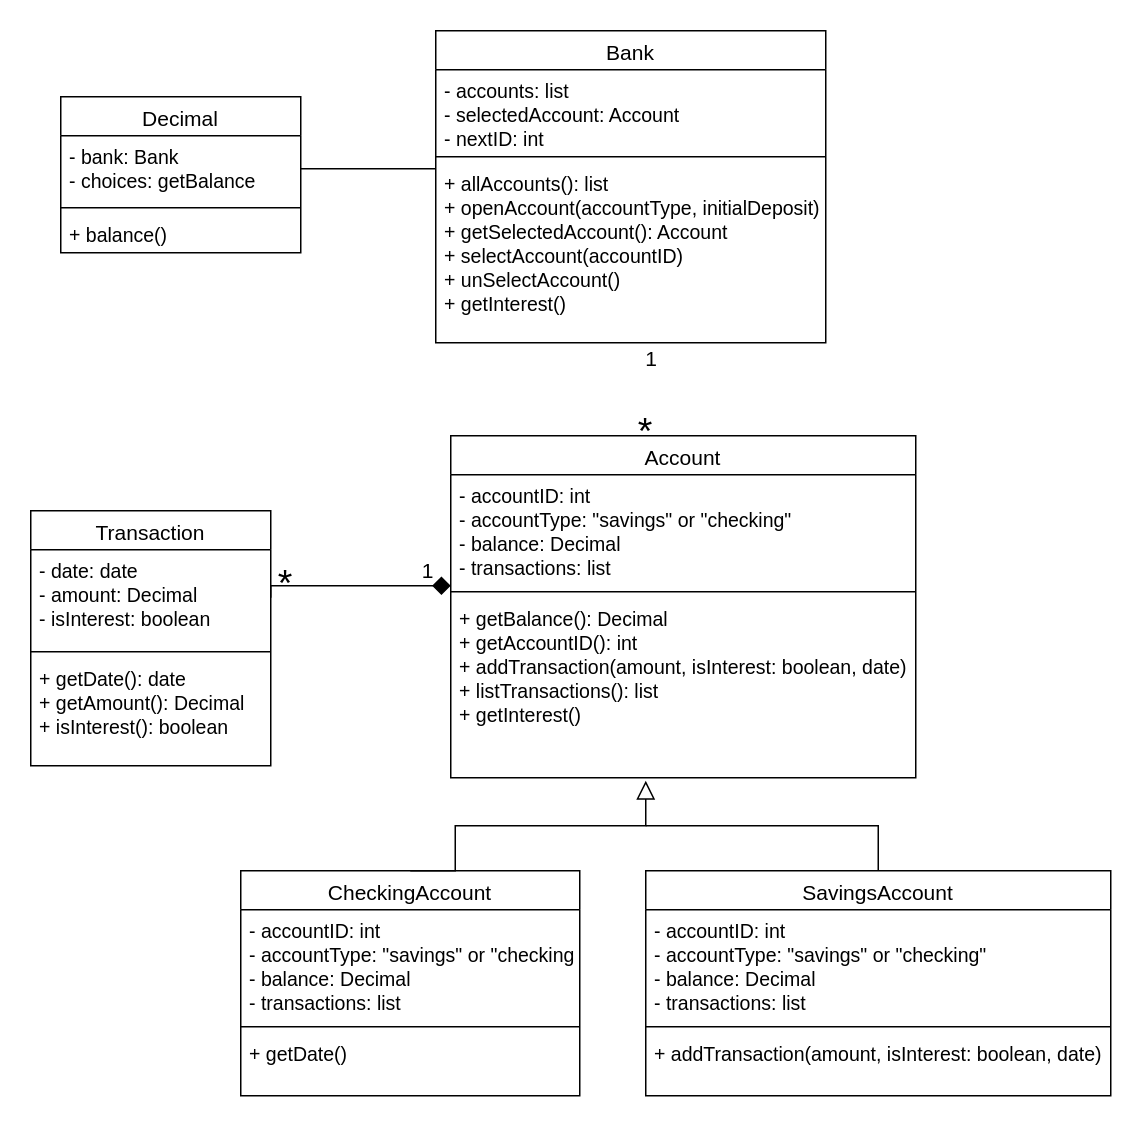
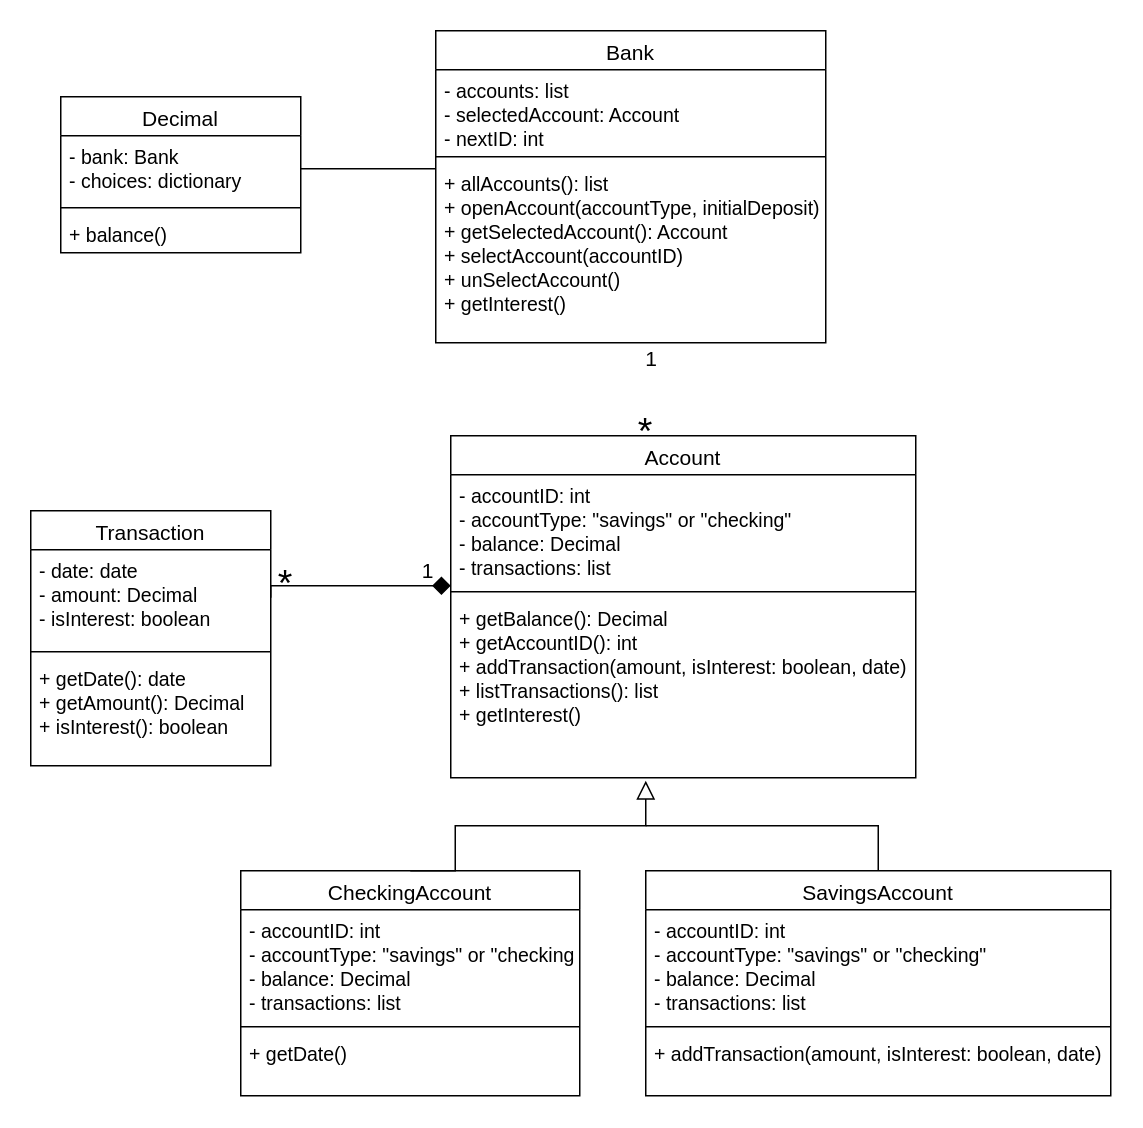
(127, 157) -> (127, 157)
